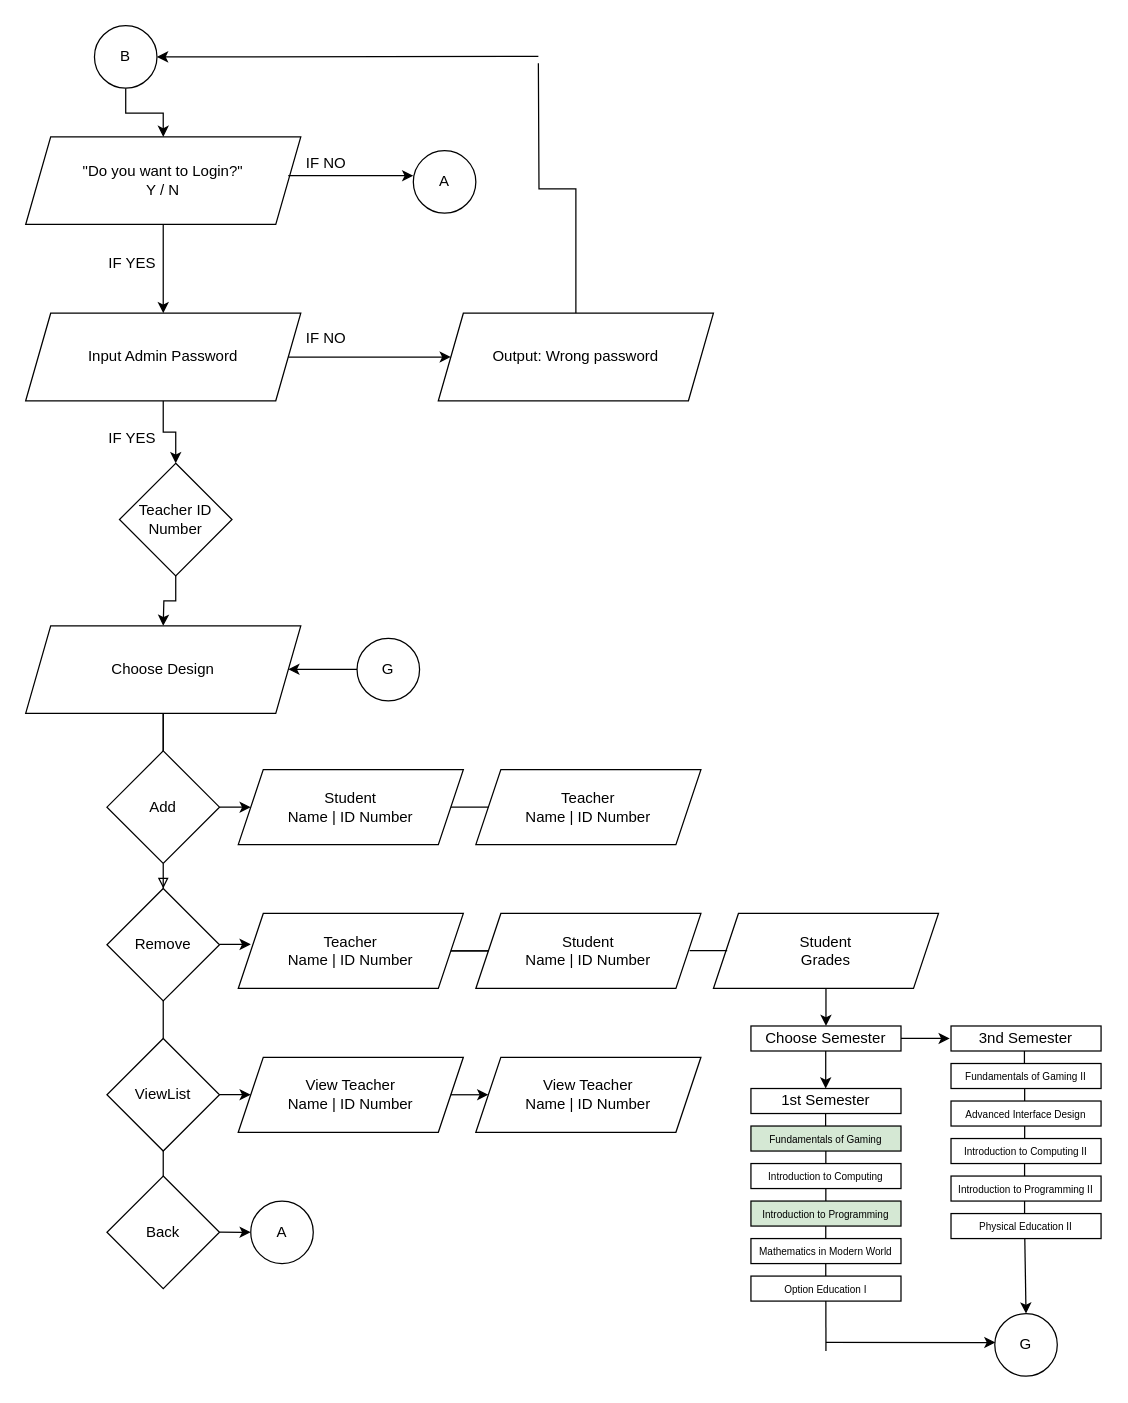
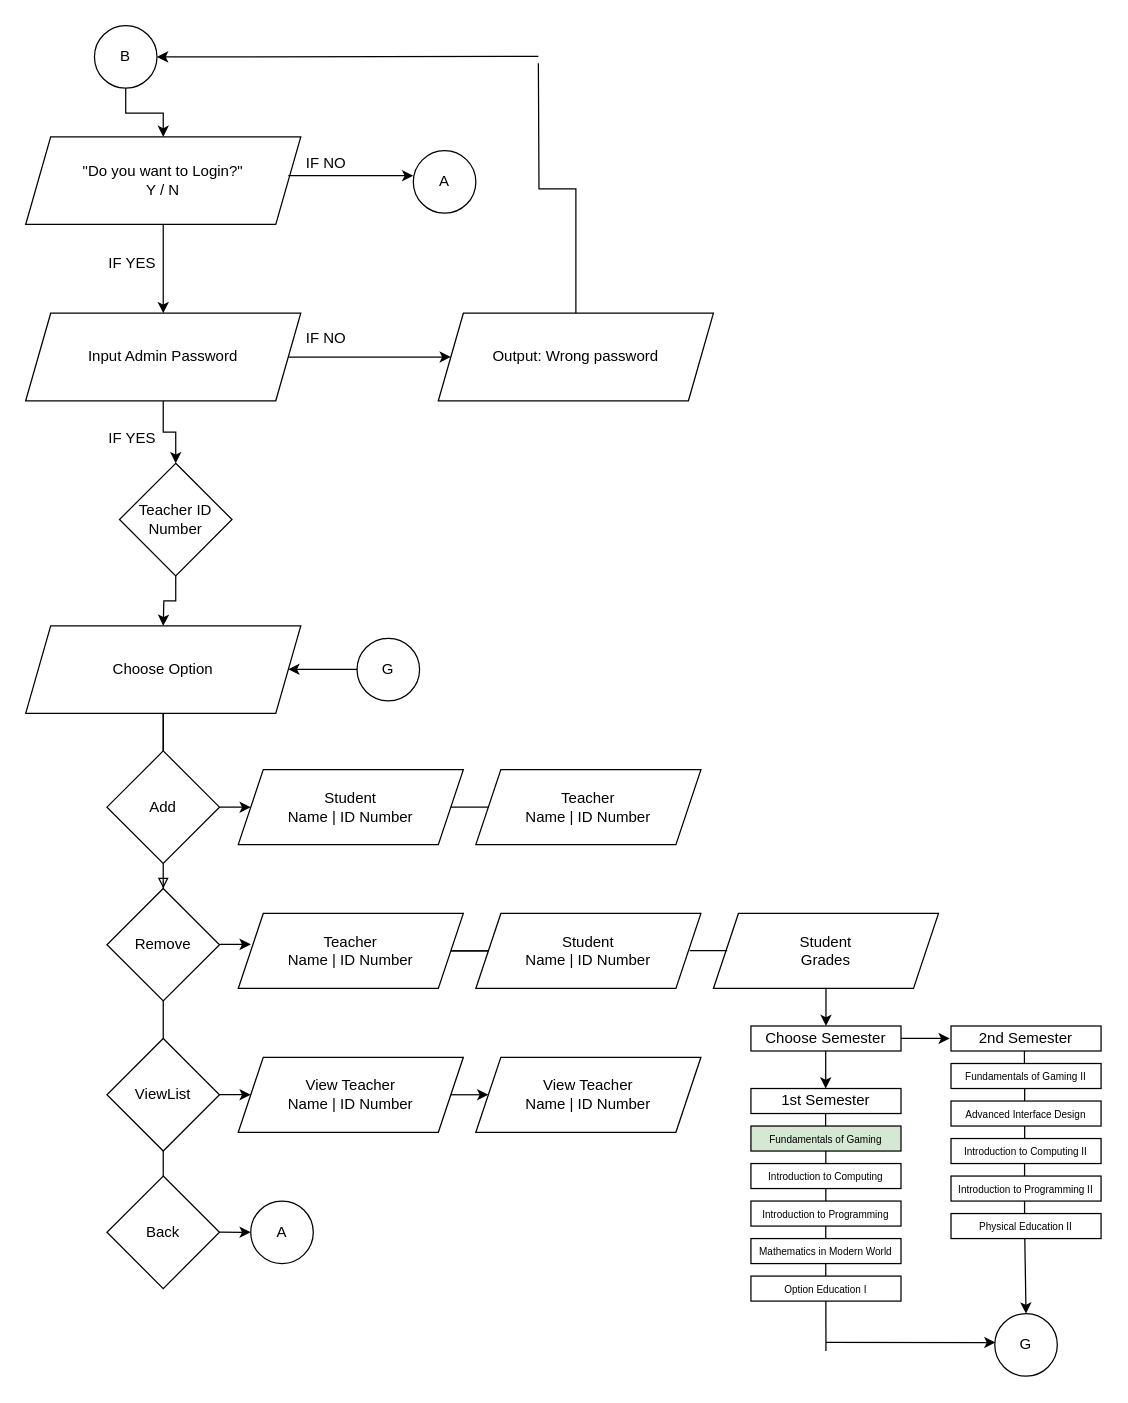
(163, 669) -> (163, 669)
(1026, 1038) -> (1026, 1038)
(826, 1213) -> (826, 1213)
